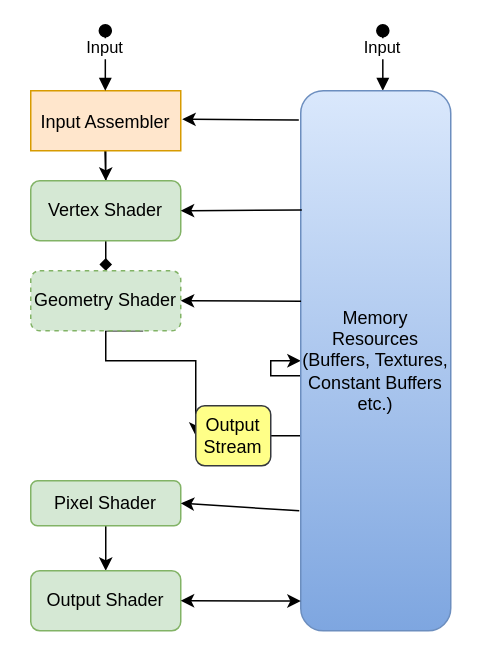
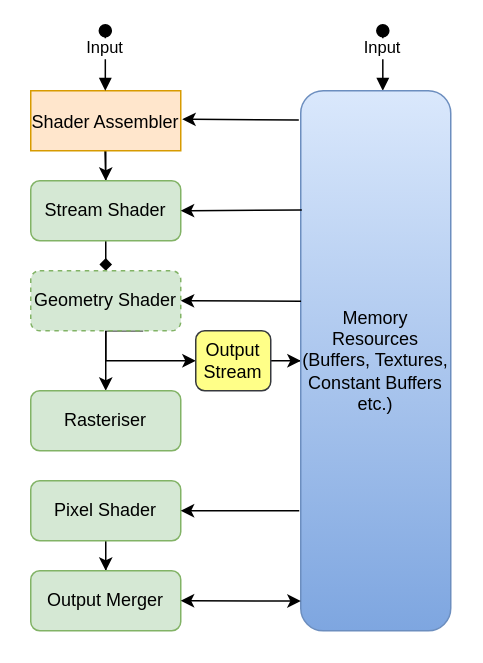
(105, 122) -> (105, 122)
(106, 211) -> (106, 211)
none -> (106, 372)
none -> (106, 421)
(233, 436) -> (233, 361)
(106, 503) -> (106, 511)
(106, 601) -> (106, 601)
